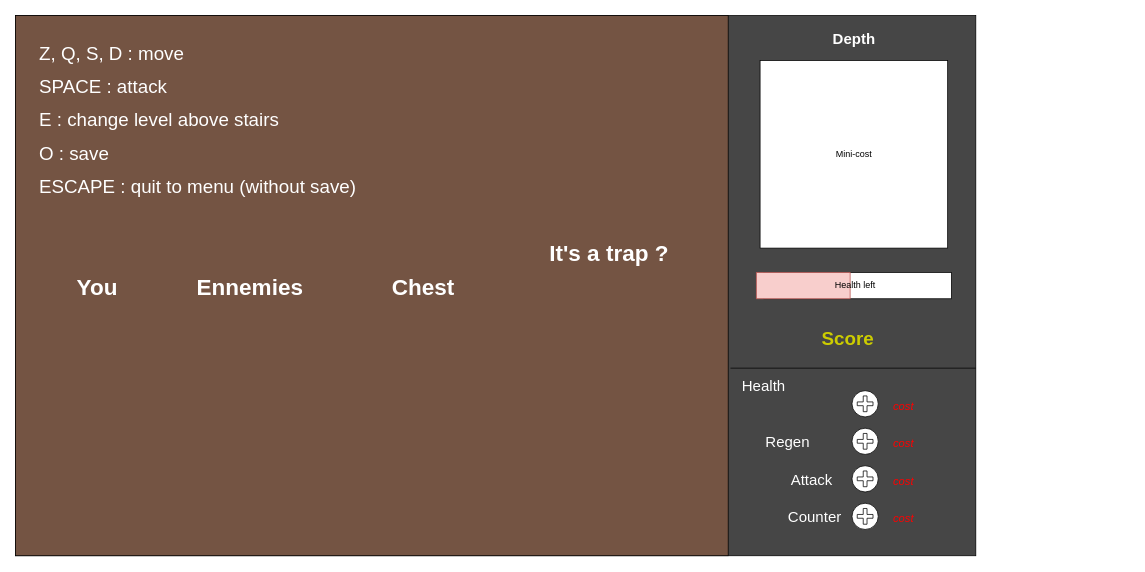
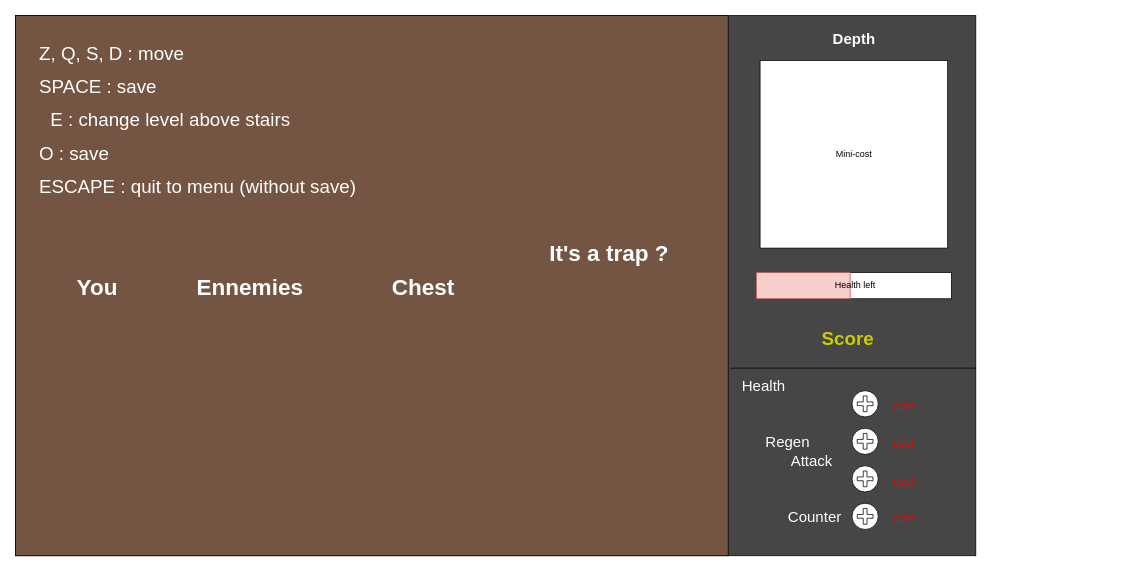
(71, 86) -> (66, 86)
(162, 119) -> (173, 119)
(811, 479) -> (811, 460)
